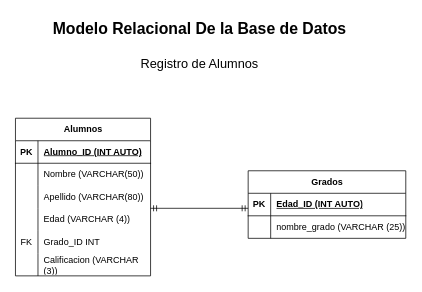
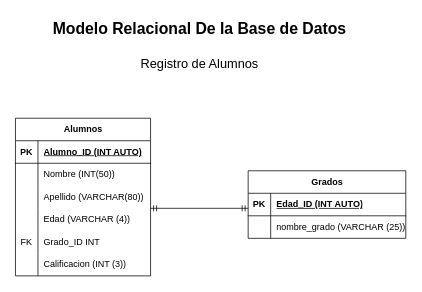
(93, 174) -> (83, 174)
(97, 264) -> (92, 264)
